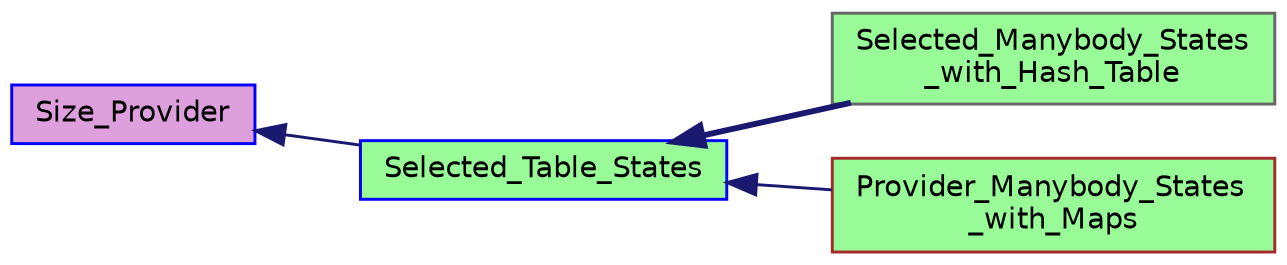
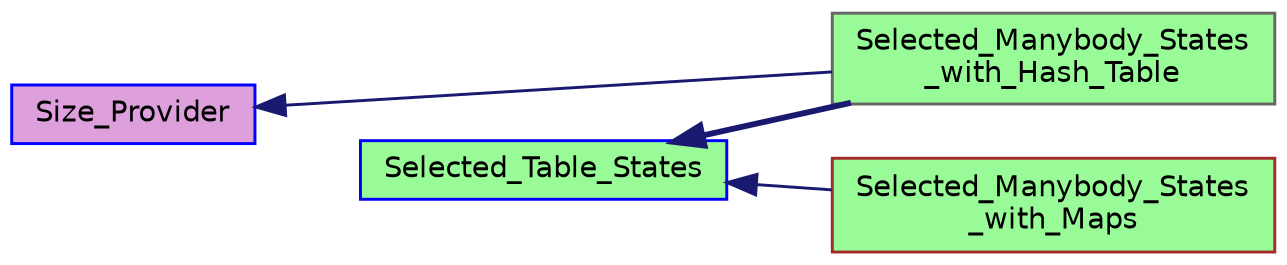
(322, 140) -> (559, 89)
(1054, 205) -> (1054, 205)
